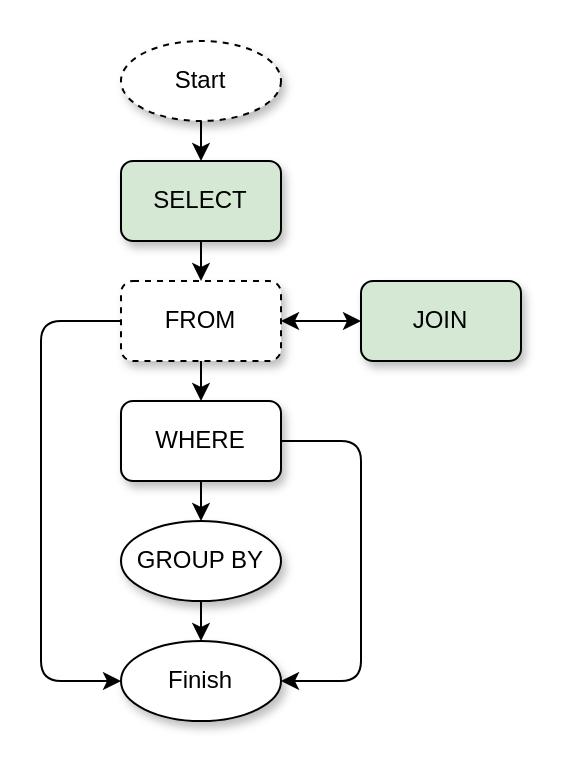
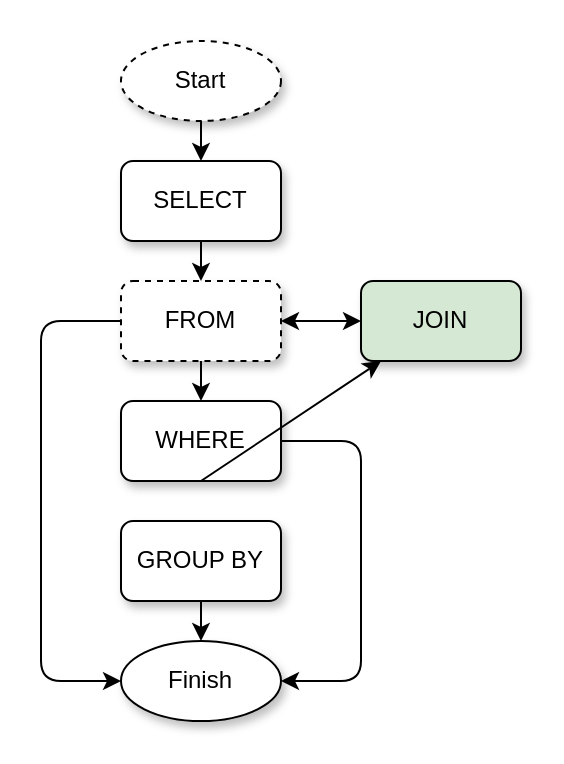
(201, 201) -> (201, 201)
(201, 494) -> (285, 425)
(201, 561) -> (201, 561)
